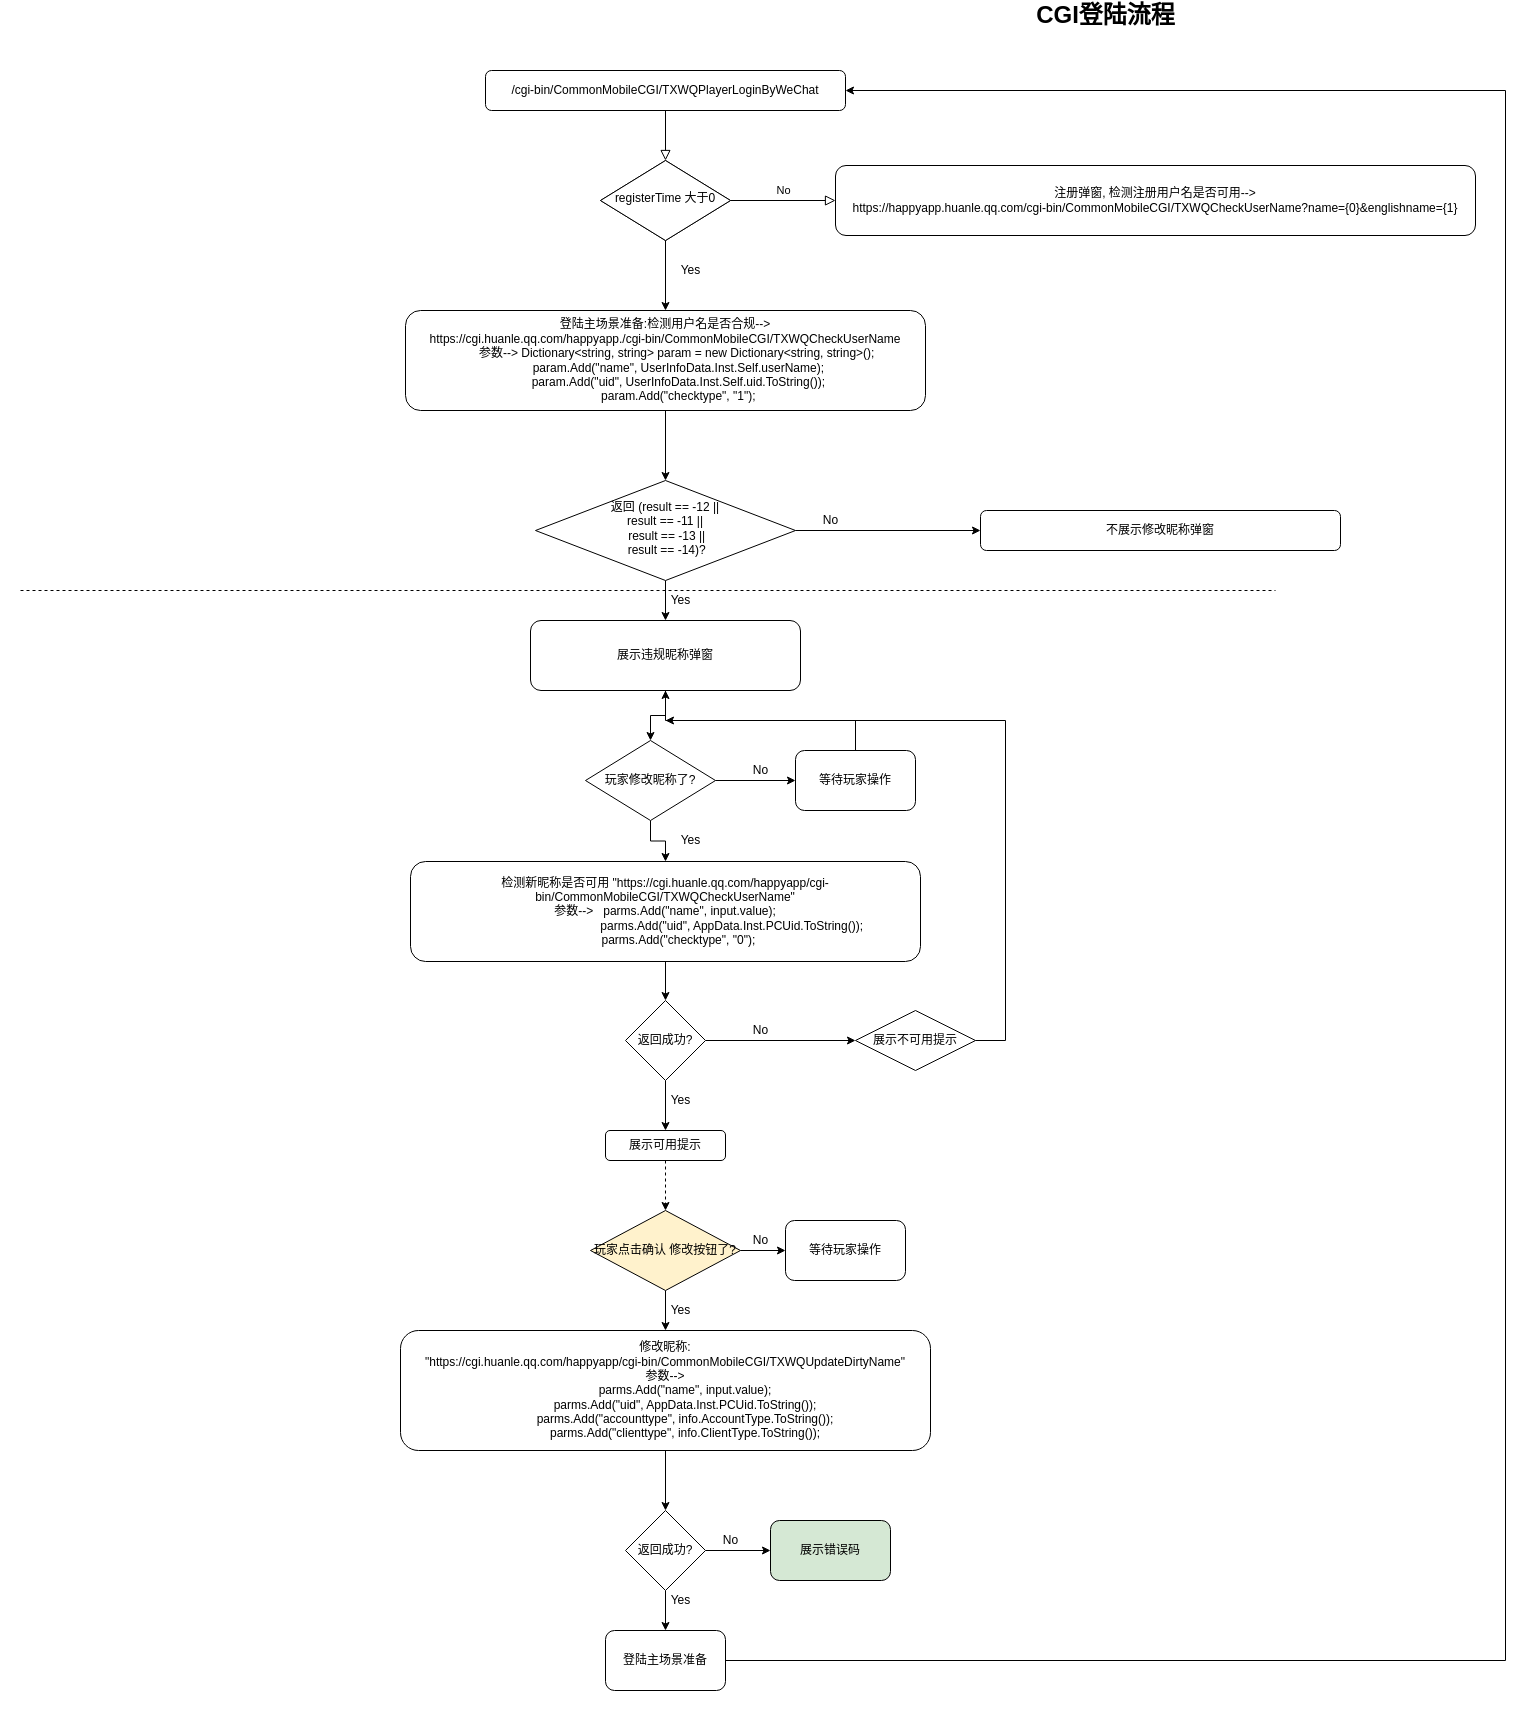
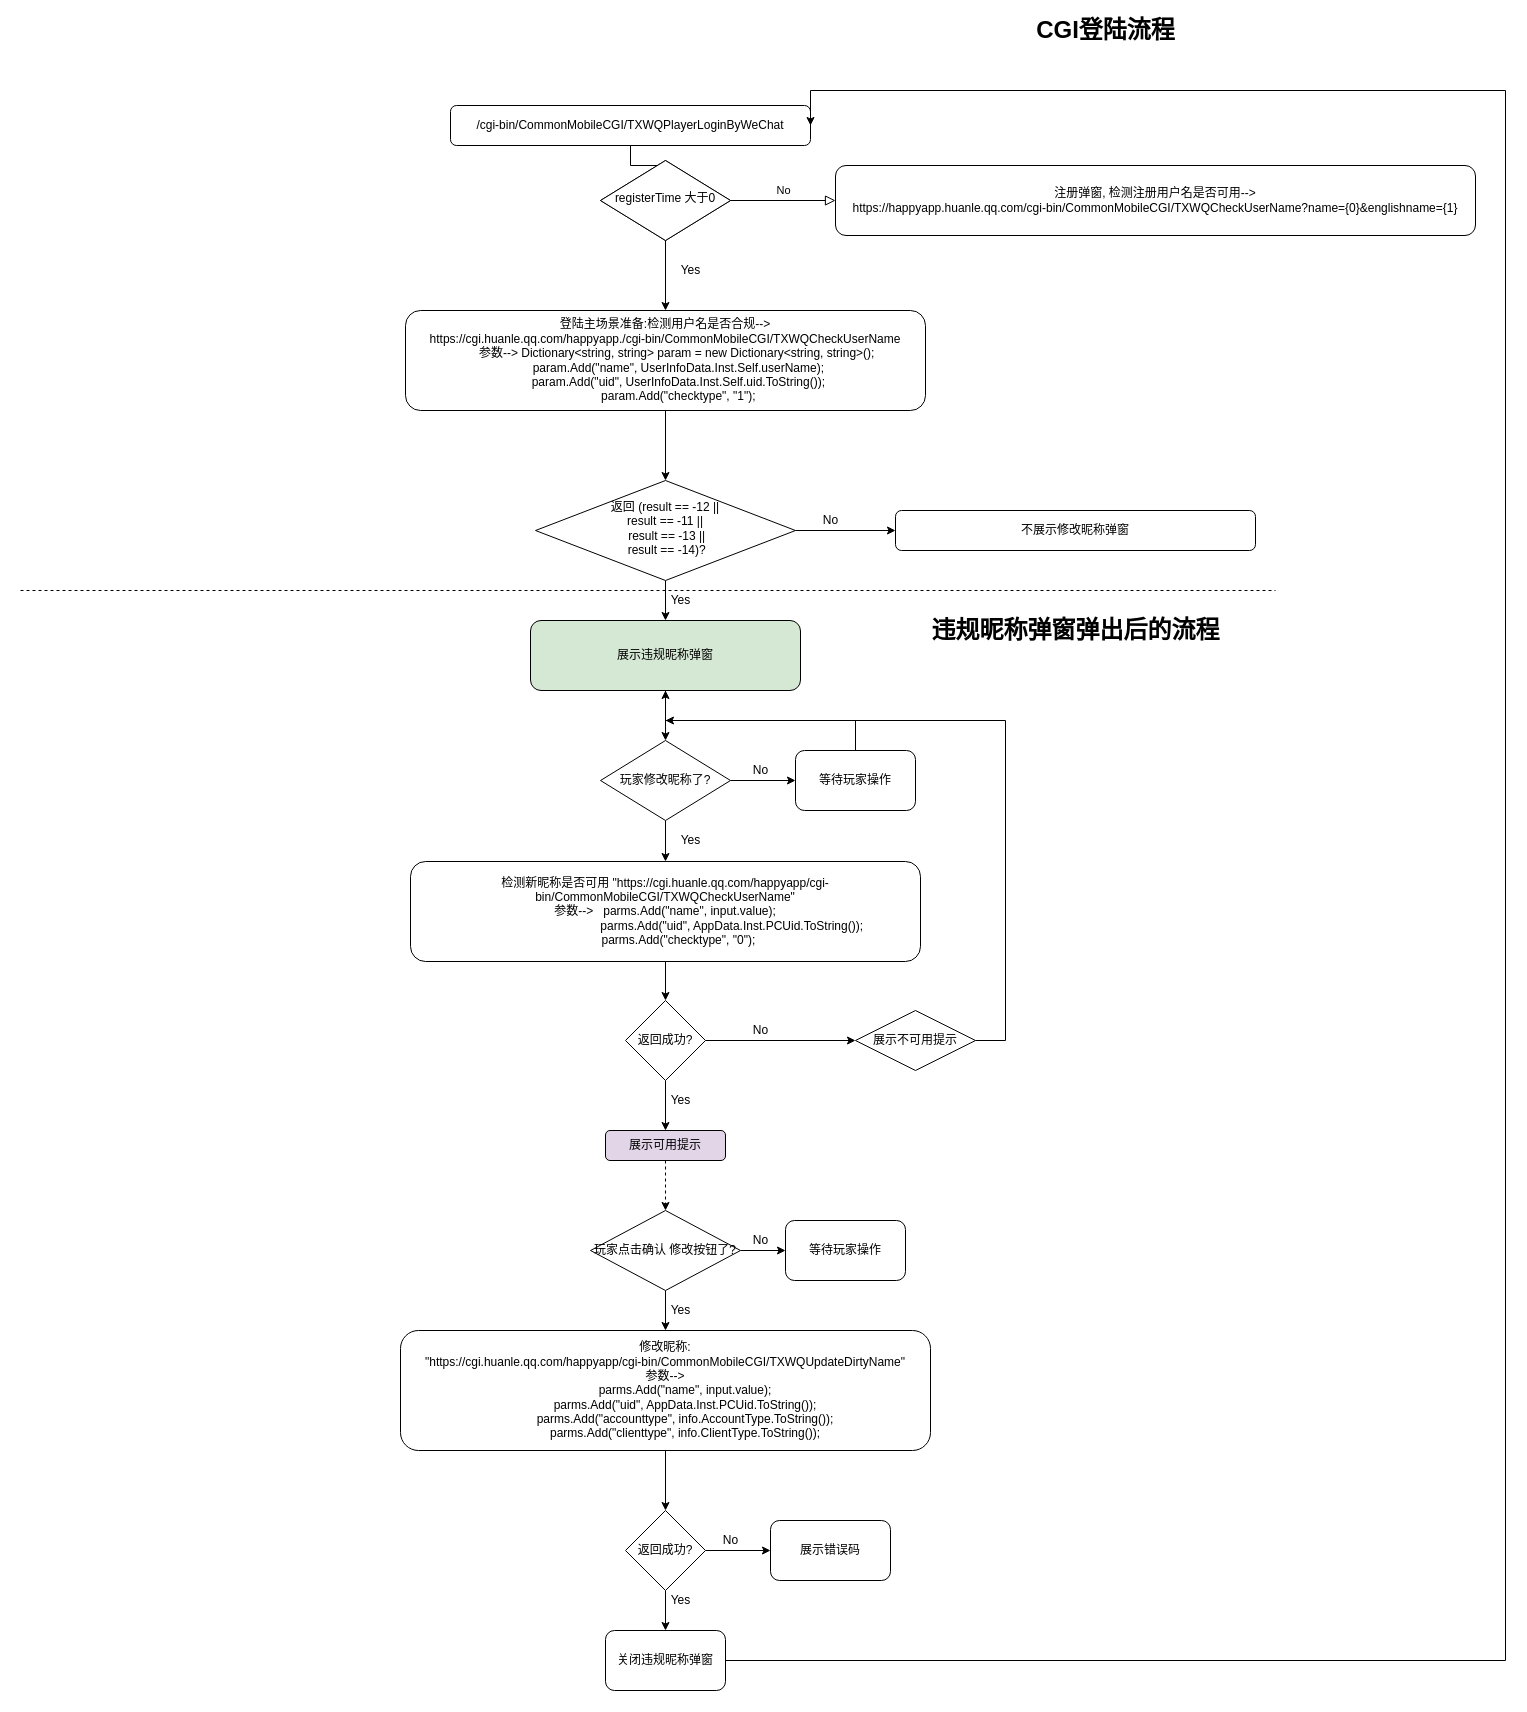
(1106, 16) -> (1106, 31)
(666, 91) -> (631, 126)
(1161, 531) -> (1076, 531)
none -> (1076, 631)
(666, 656) -> (666, 656)
(651, 781) -> (666, 781)
(666, 1146) -> (666, 1146)
(666, 1251) -> (666, 1251)
(831, 1551) -> (831, 1551)
(666, 1661) -> (666, 1661)
